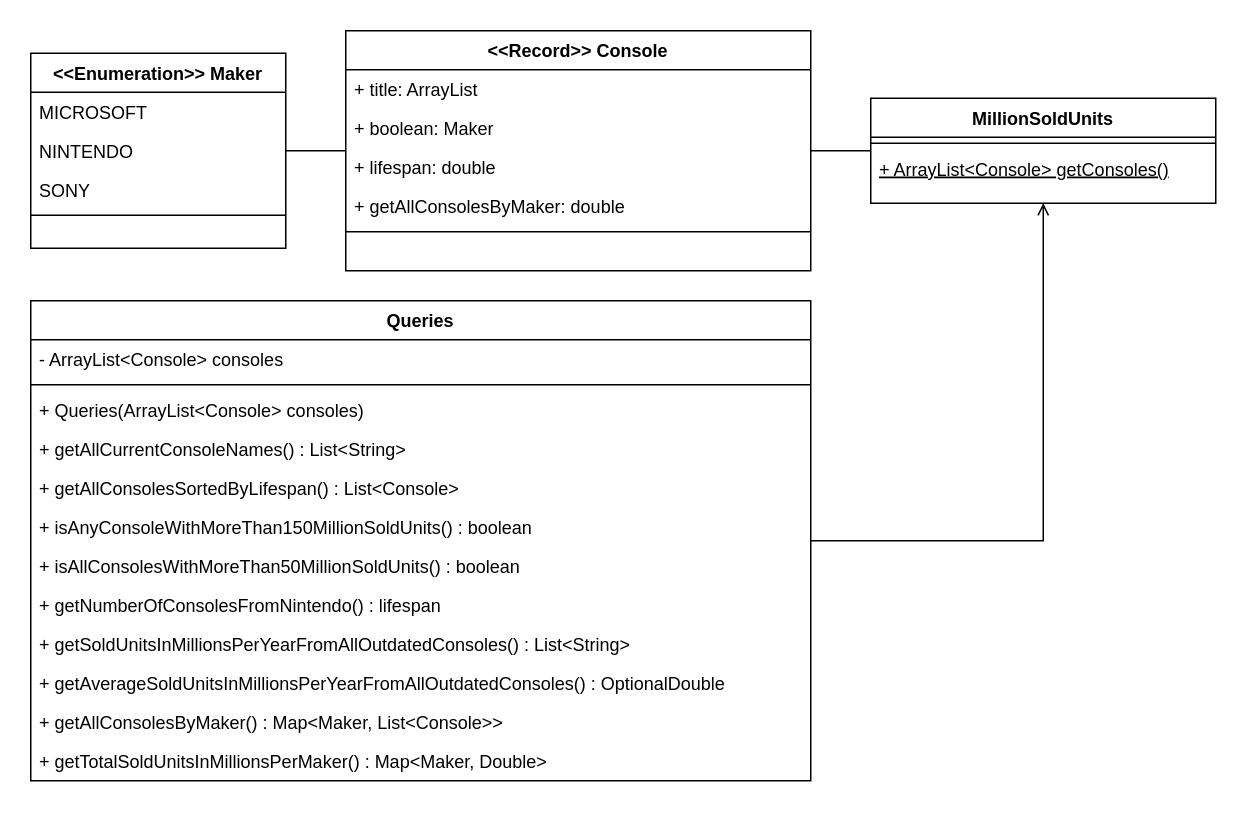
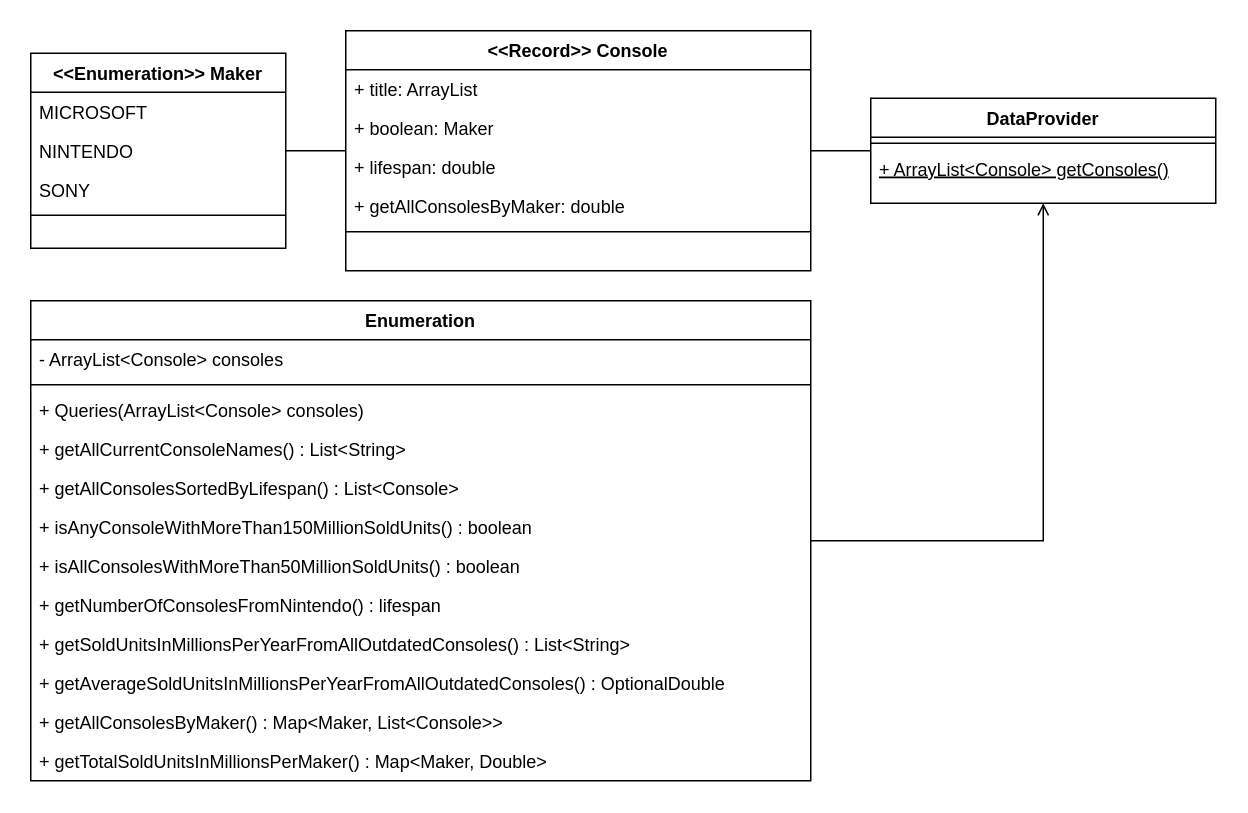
(1043, 119) -> (1043, 119)
(420, 321) -> (420, 321)
